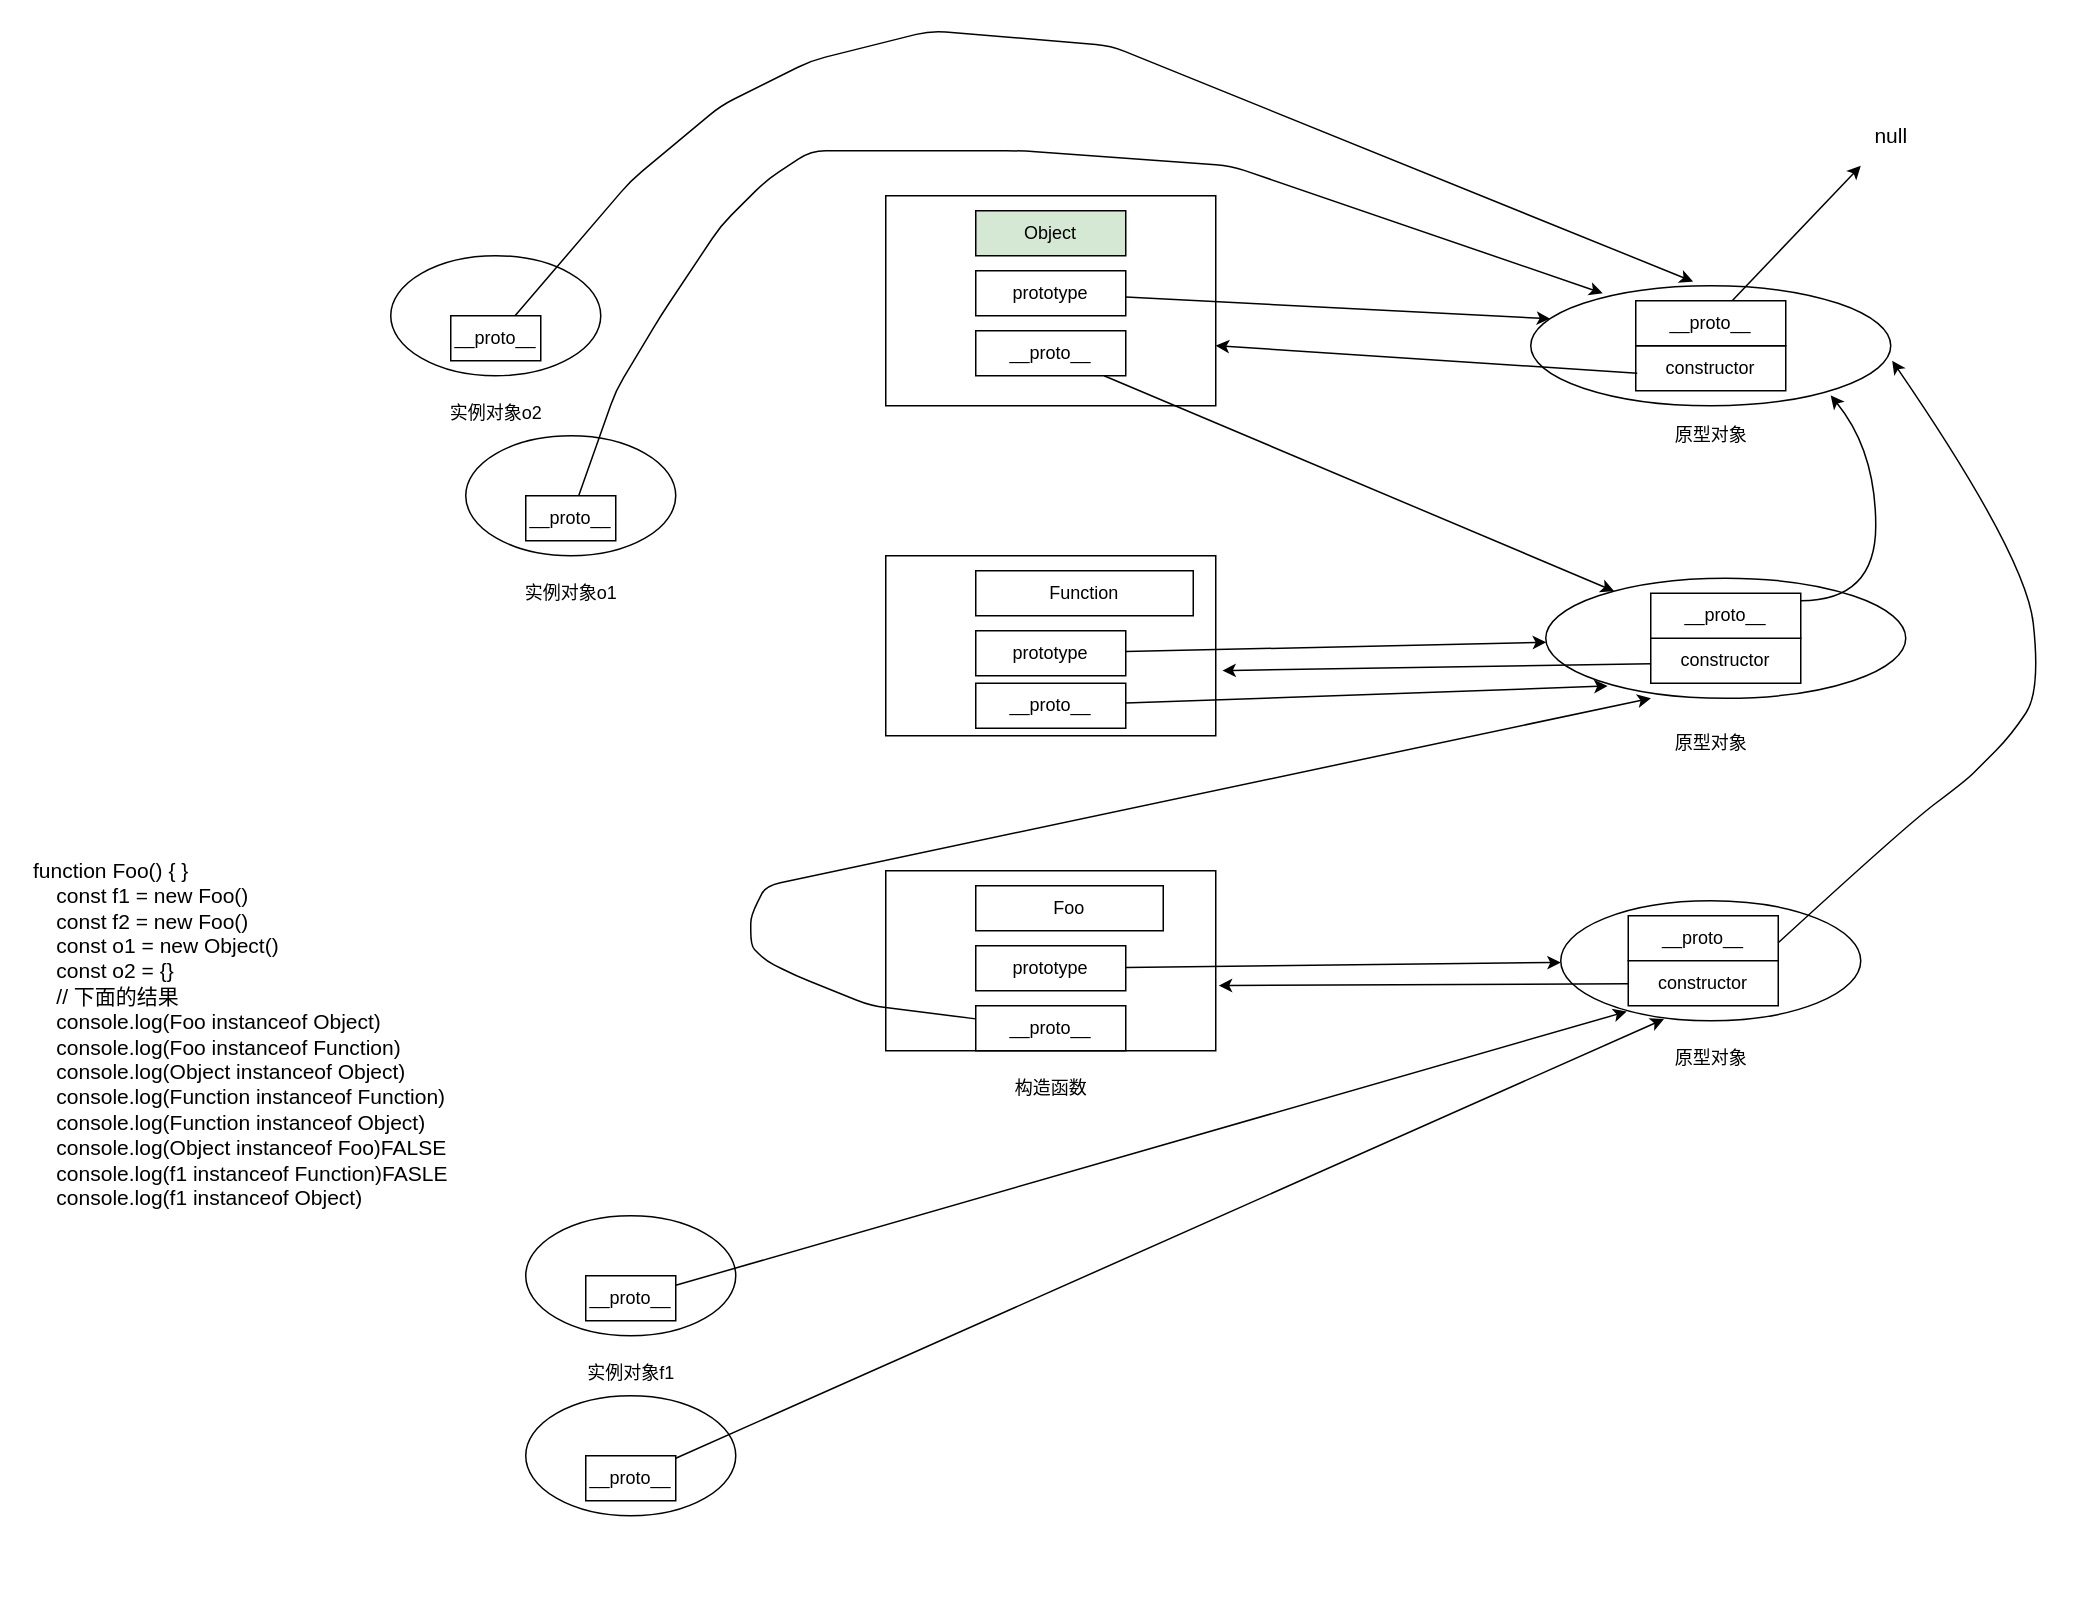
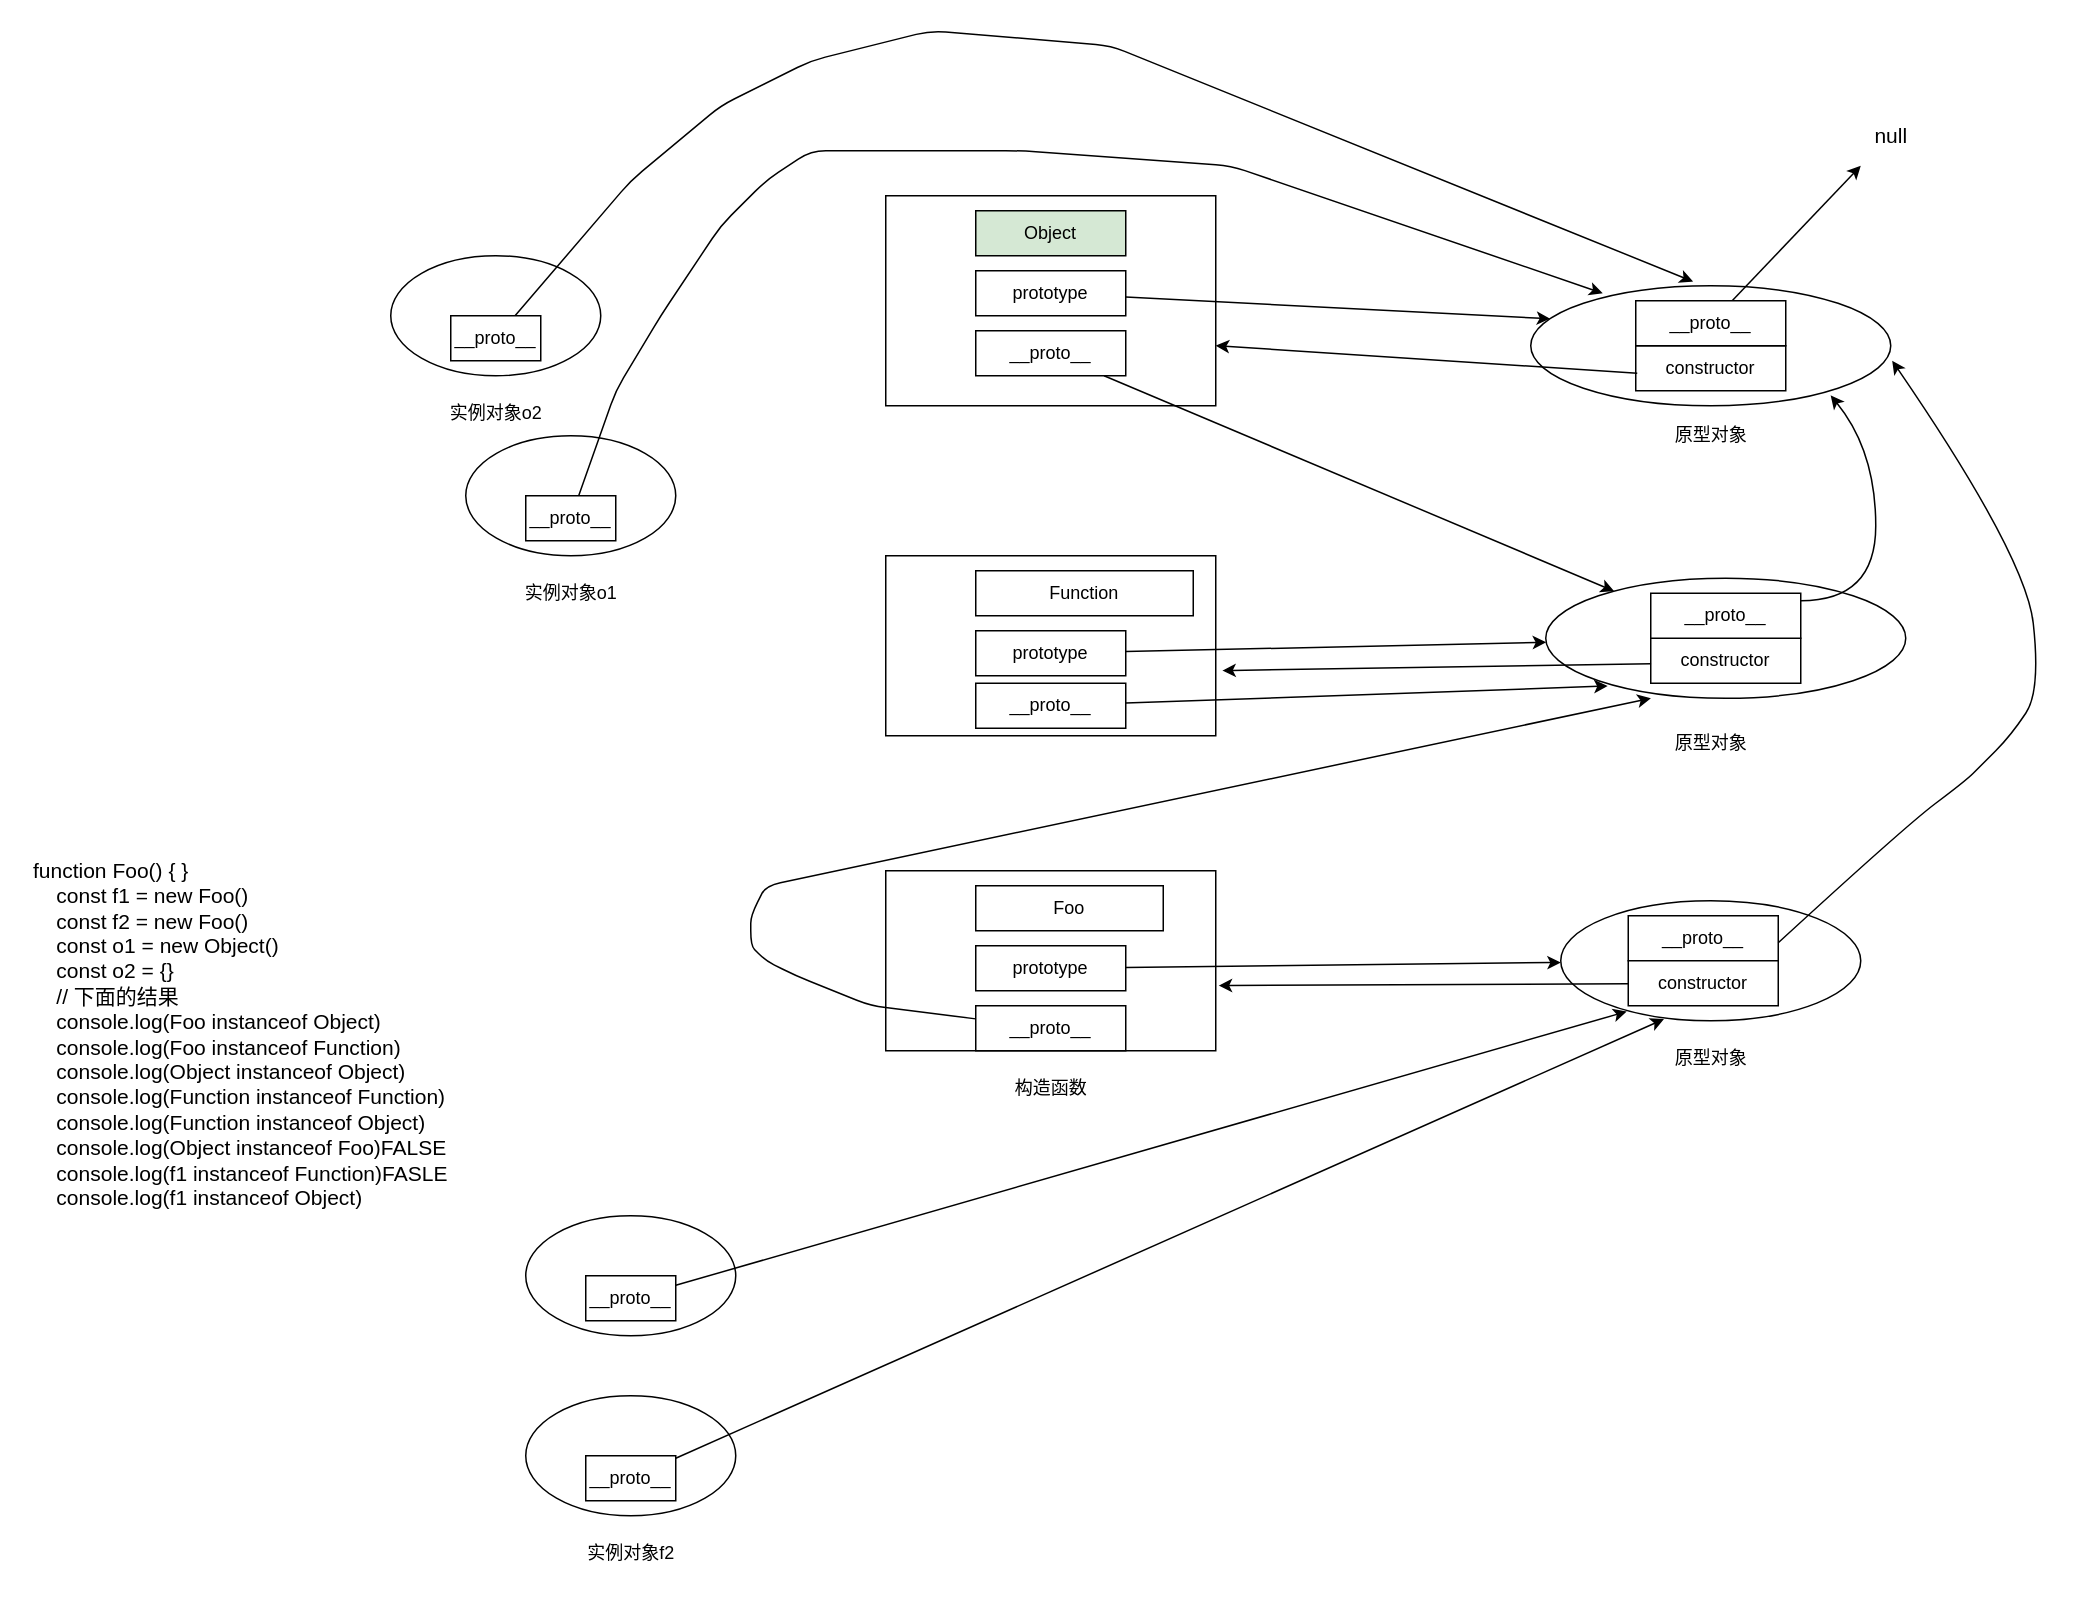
(631, 1373) -> none
none -> (631, 1553)
